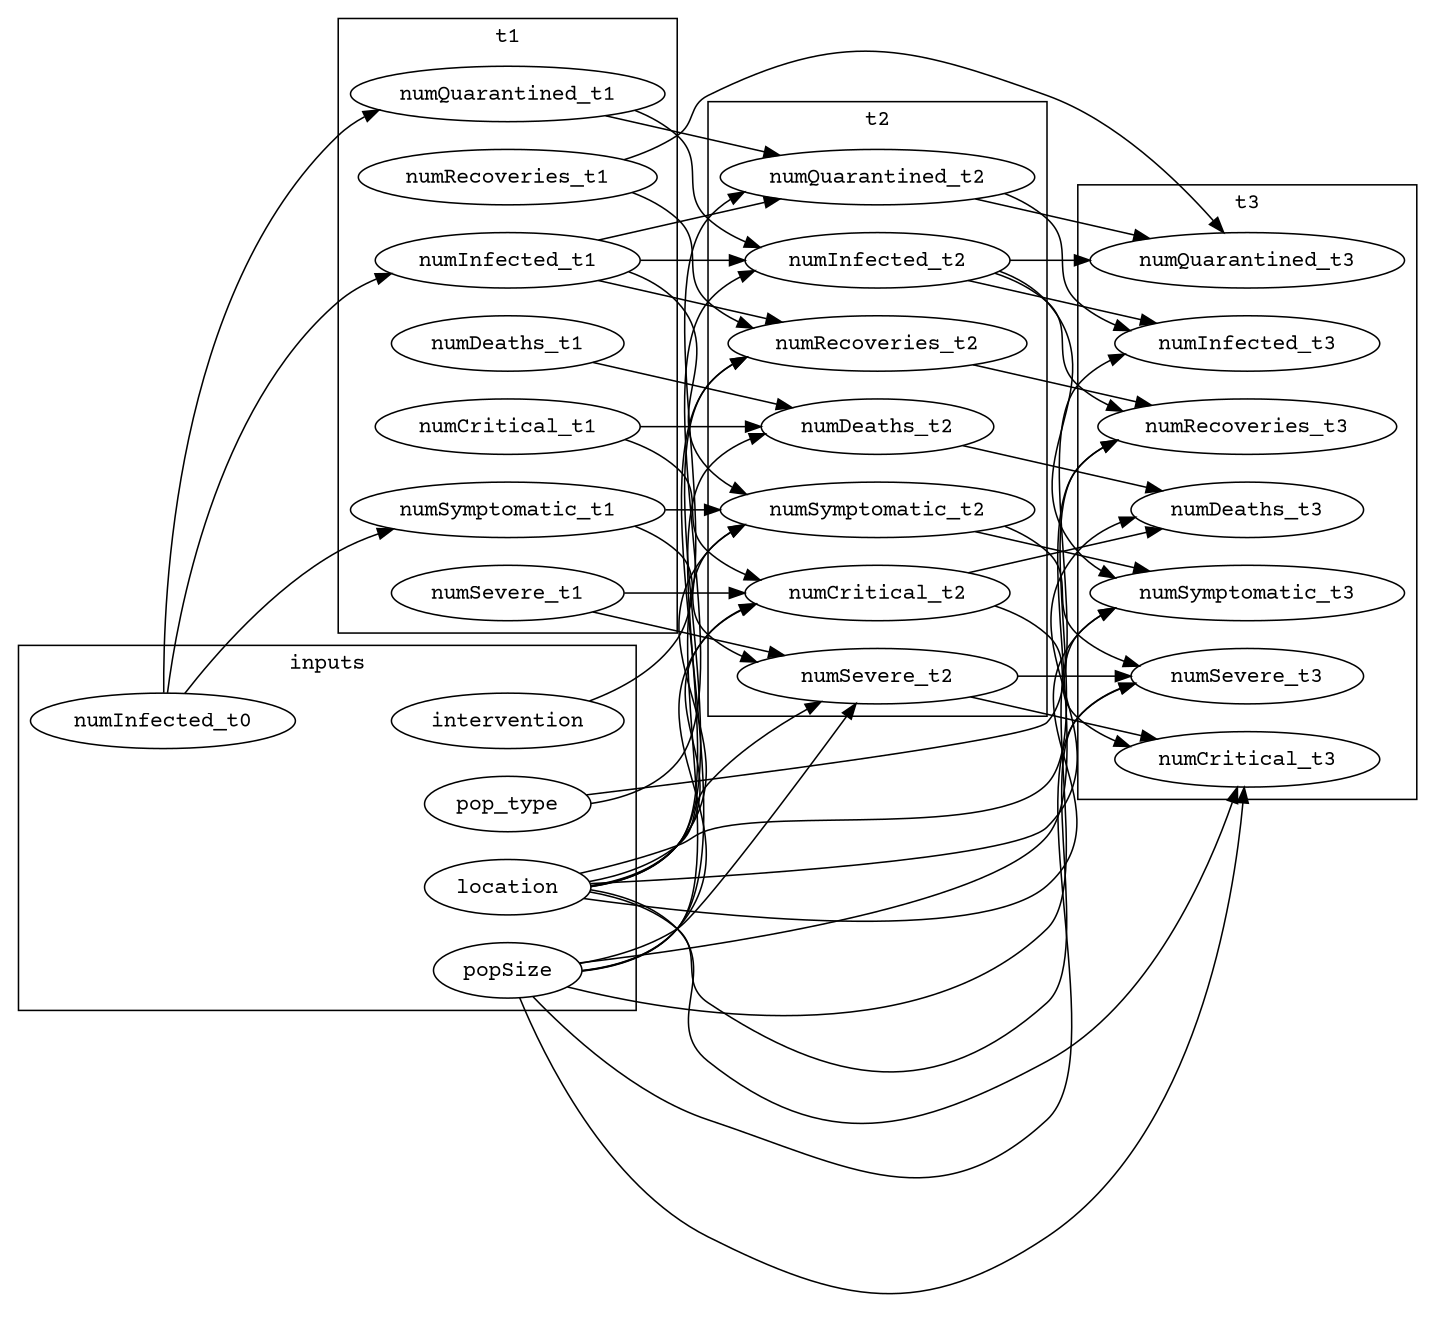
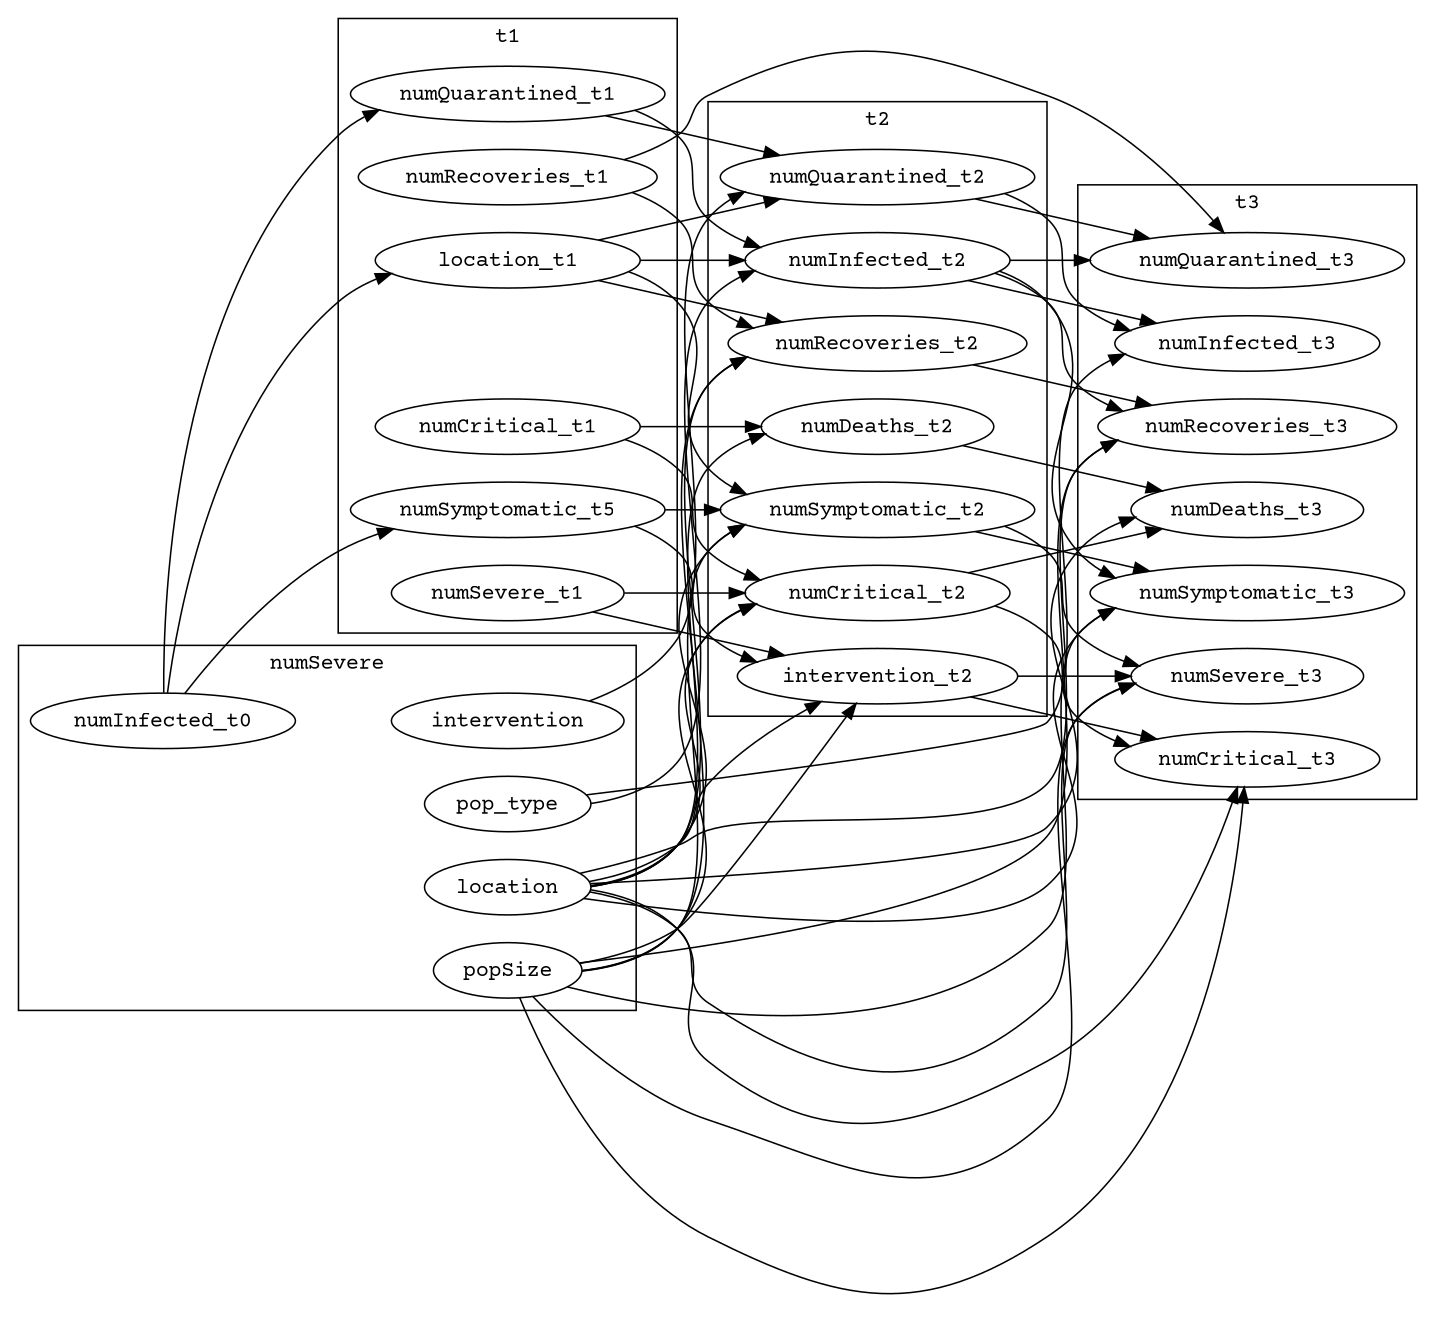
(508, 260) -> (508, 260)
(508, 343) -> none
(508, 510) -> (508, 510)
(327, 663) -> (327, 663)
(878, 676) -> (878, 676)
